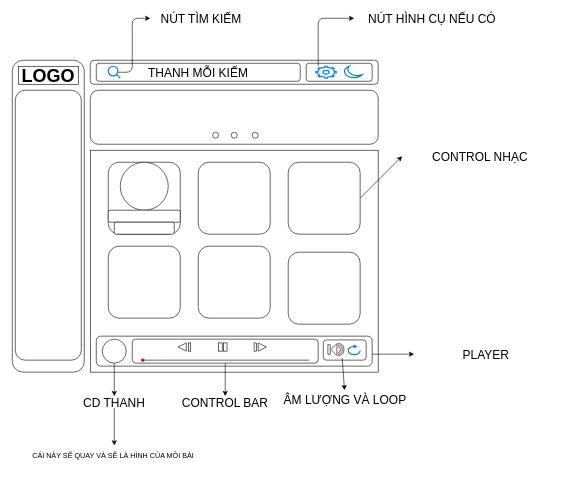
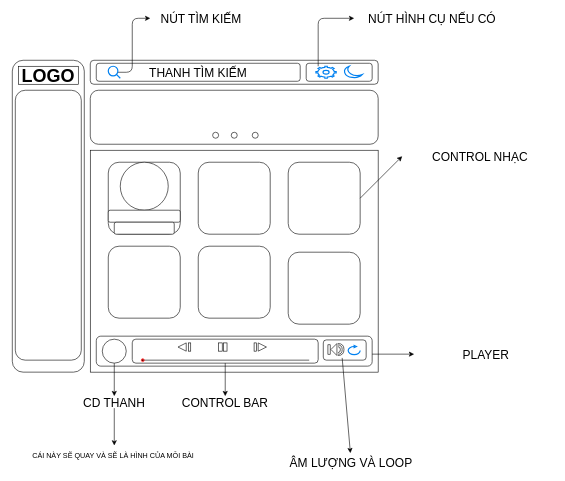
(198, 72) -> (198, 72)
(345, 399) -> (351, 462)
